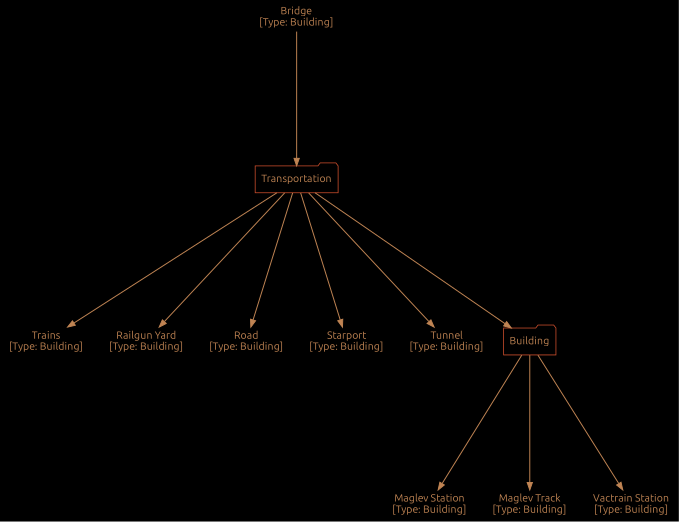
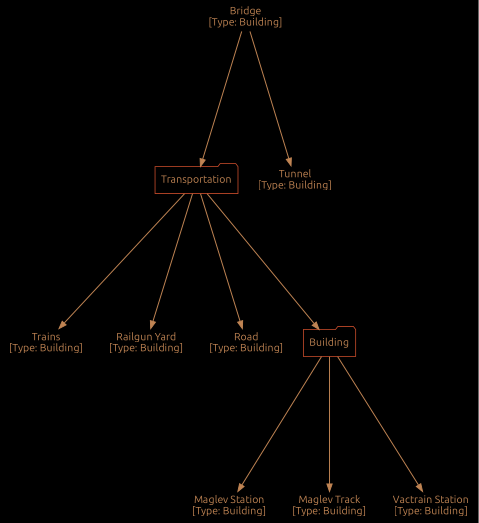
(369, 257) -> (269, 95)
(347, 341) -> none
